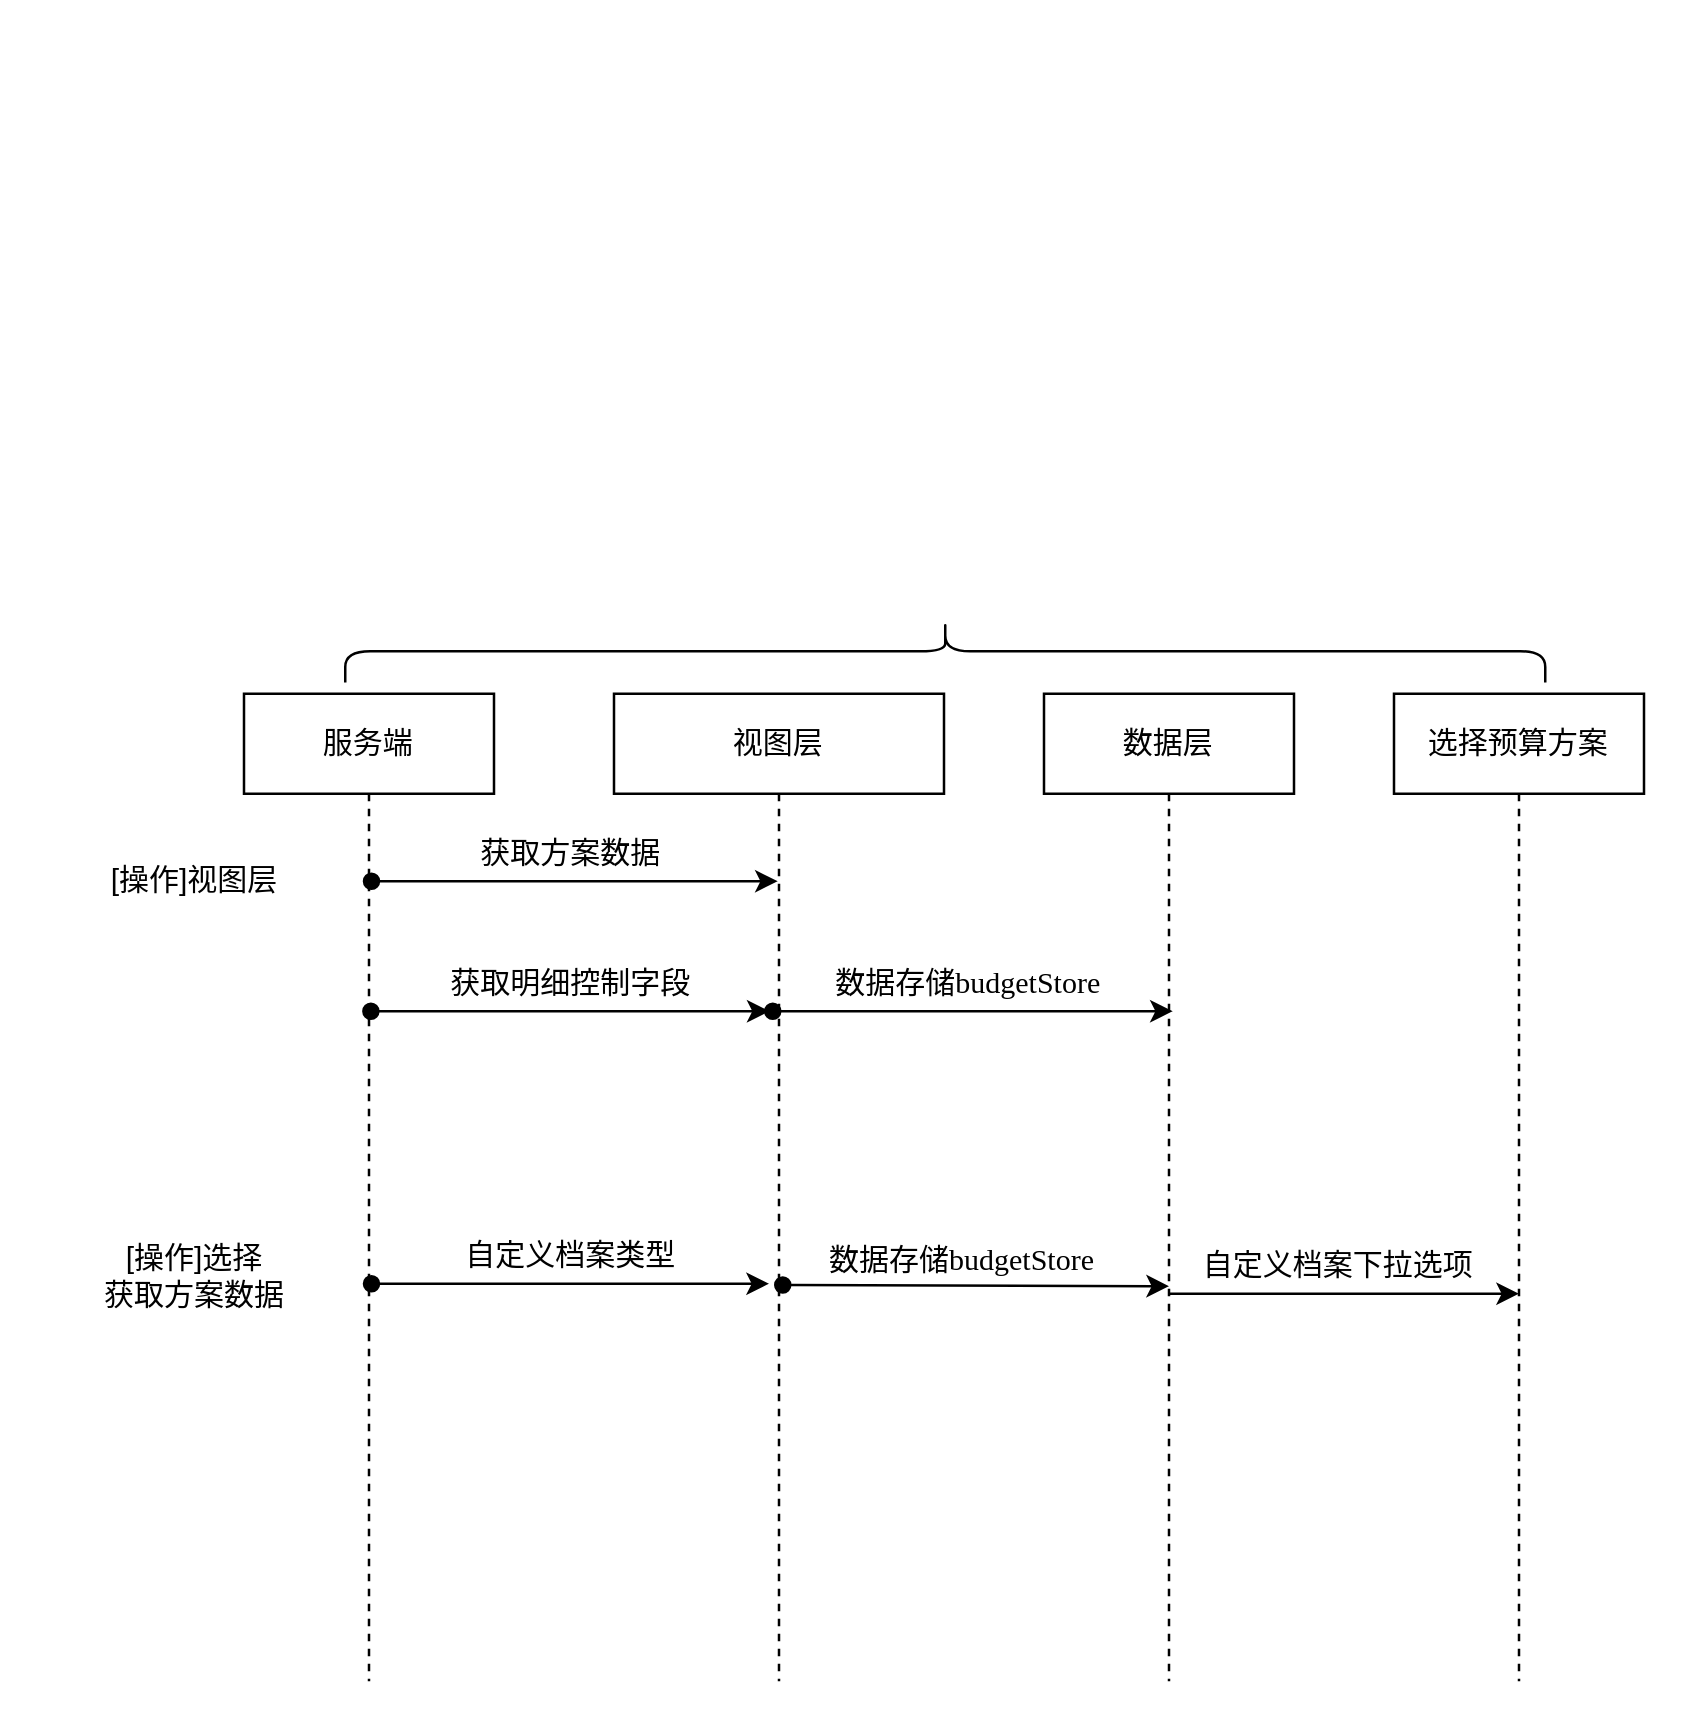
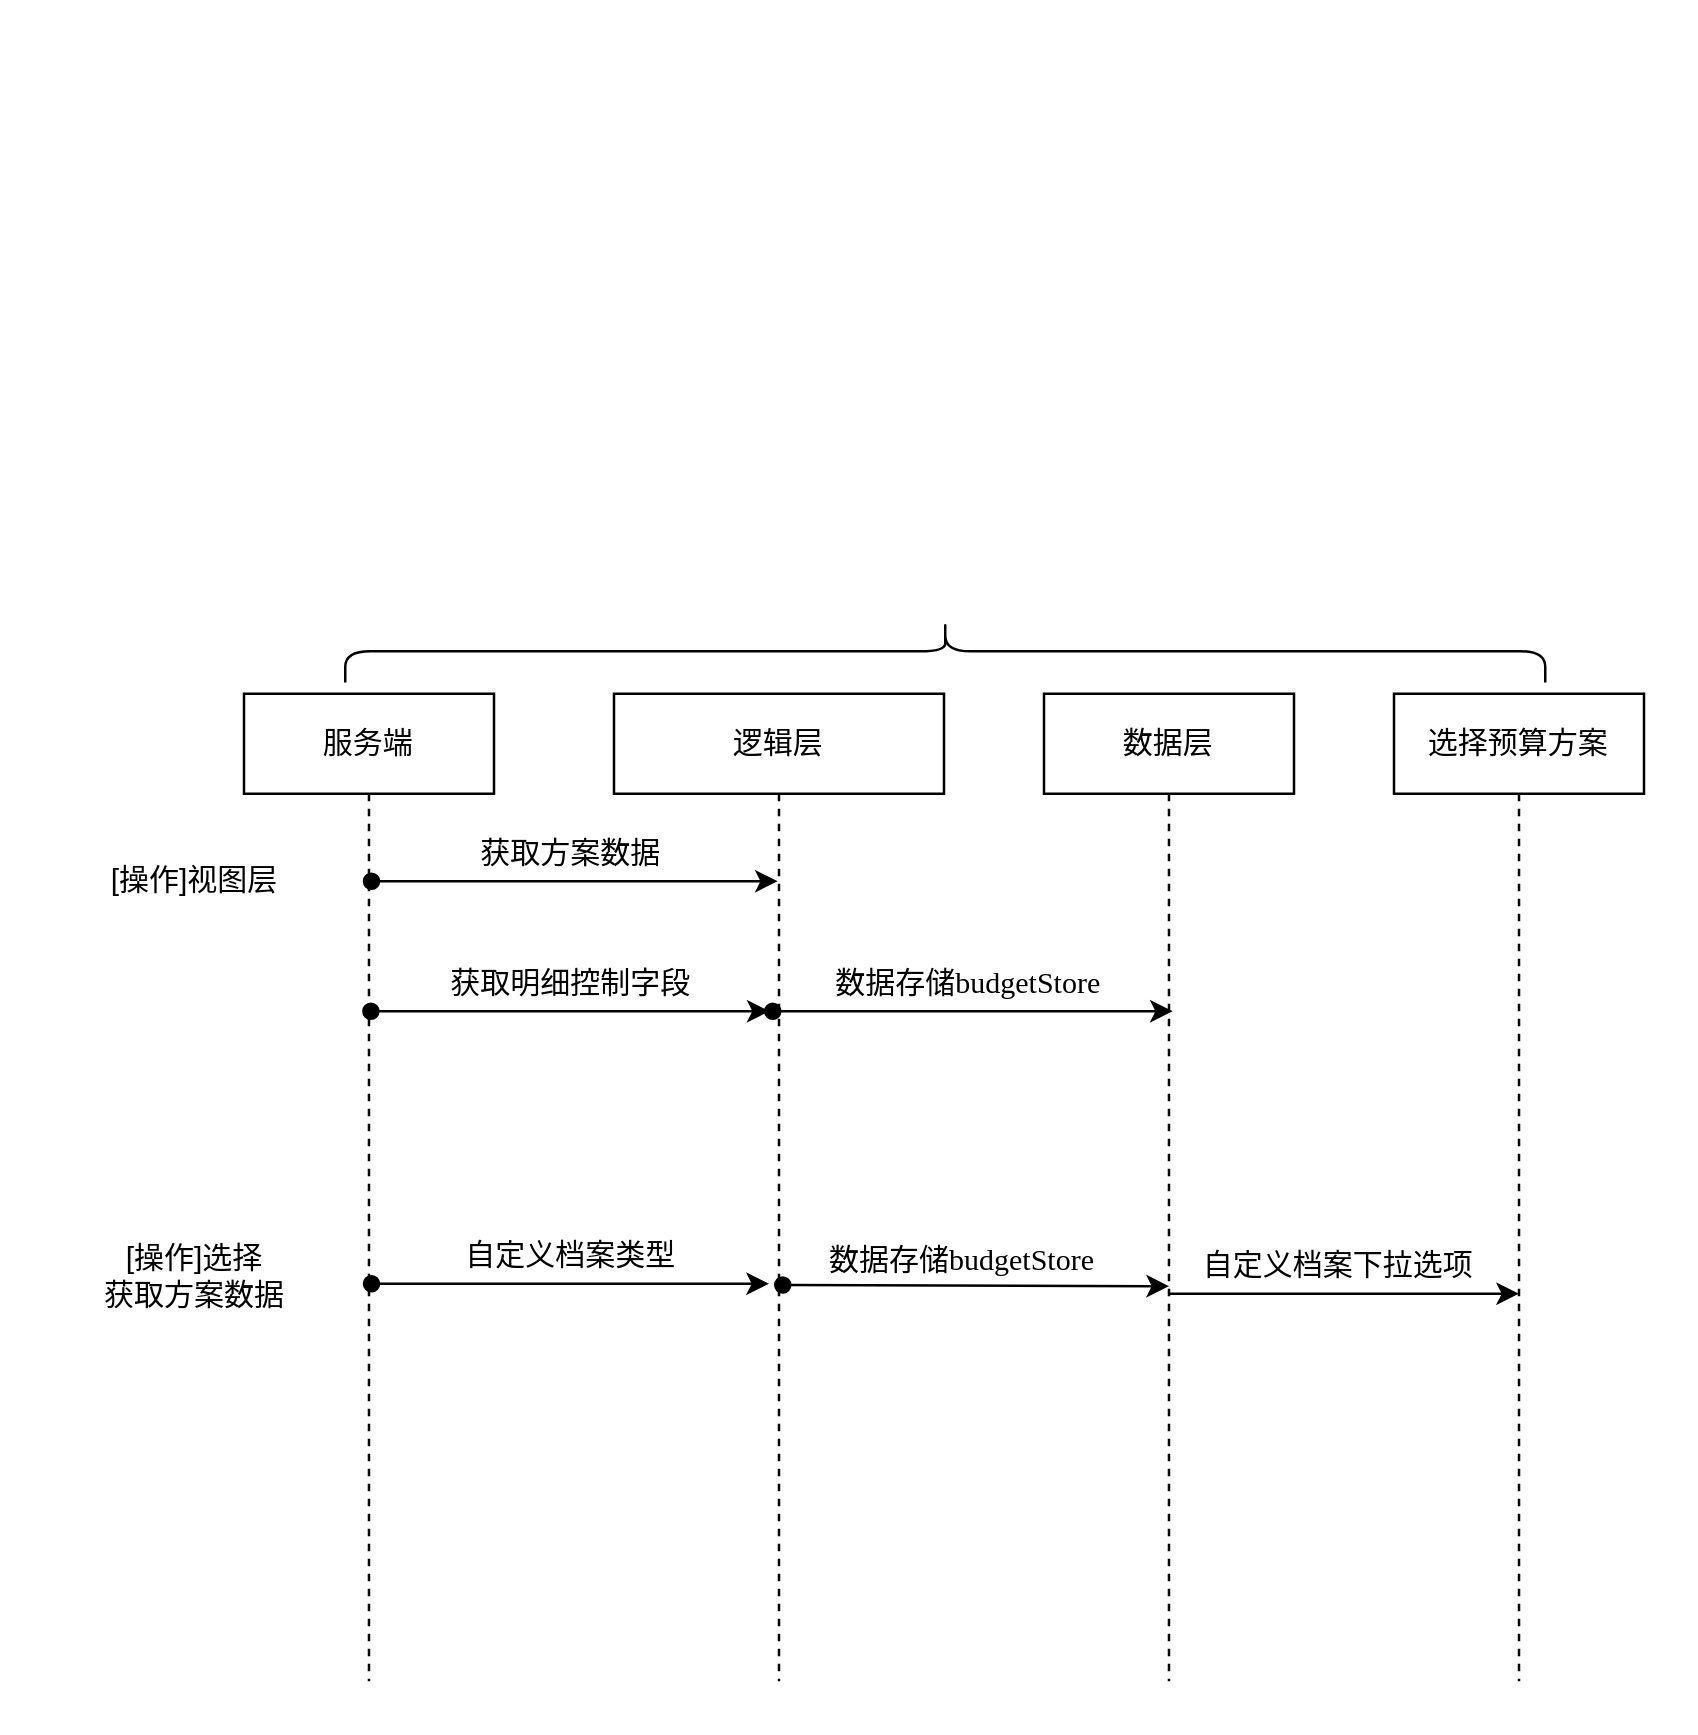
(779, 744) -> (779, 744)
